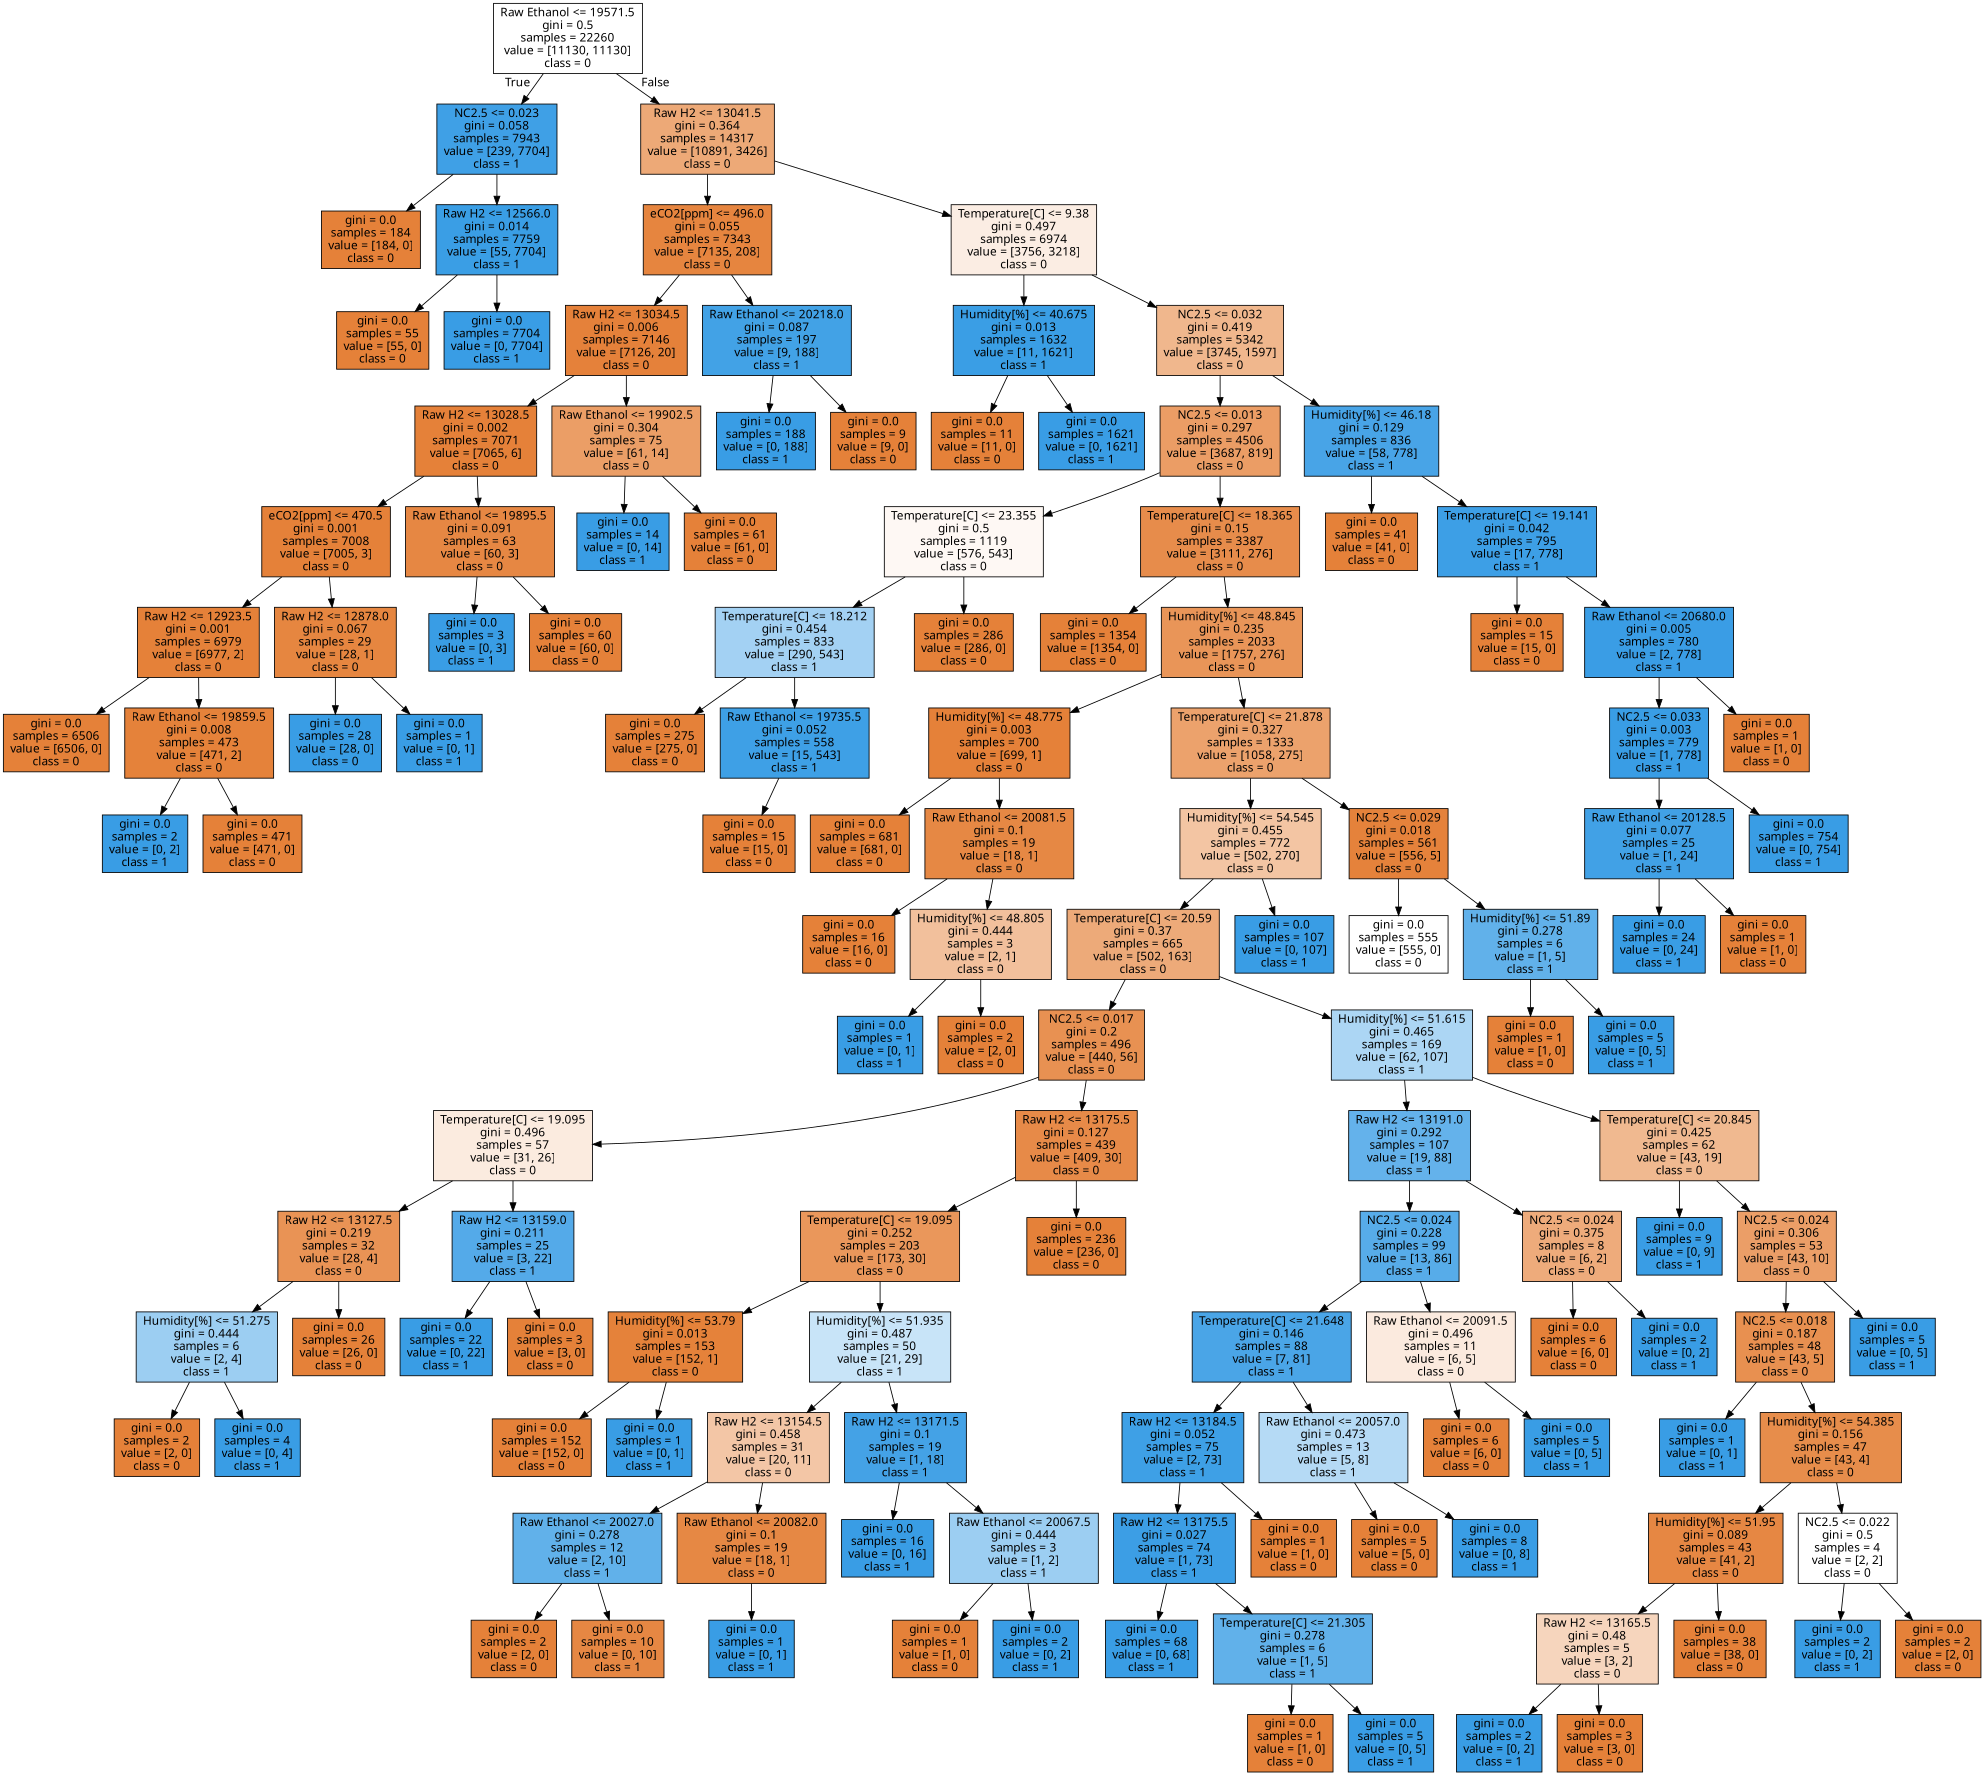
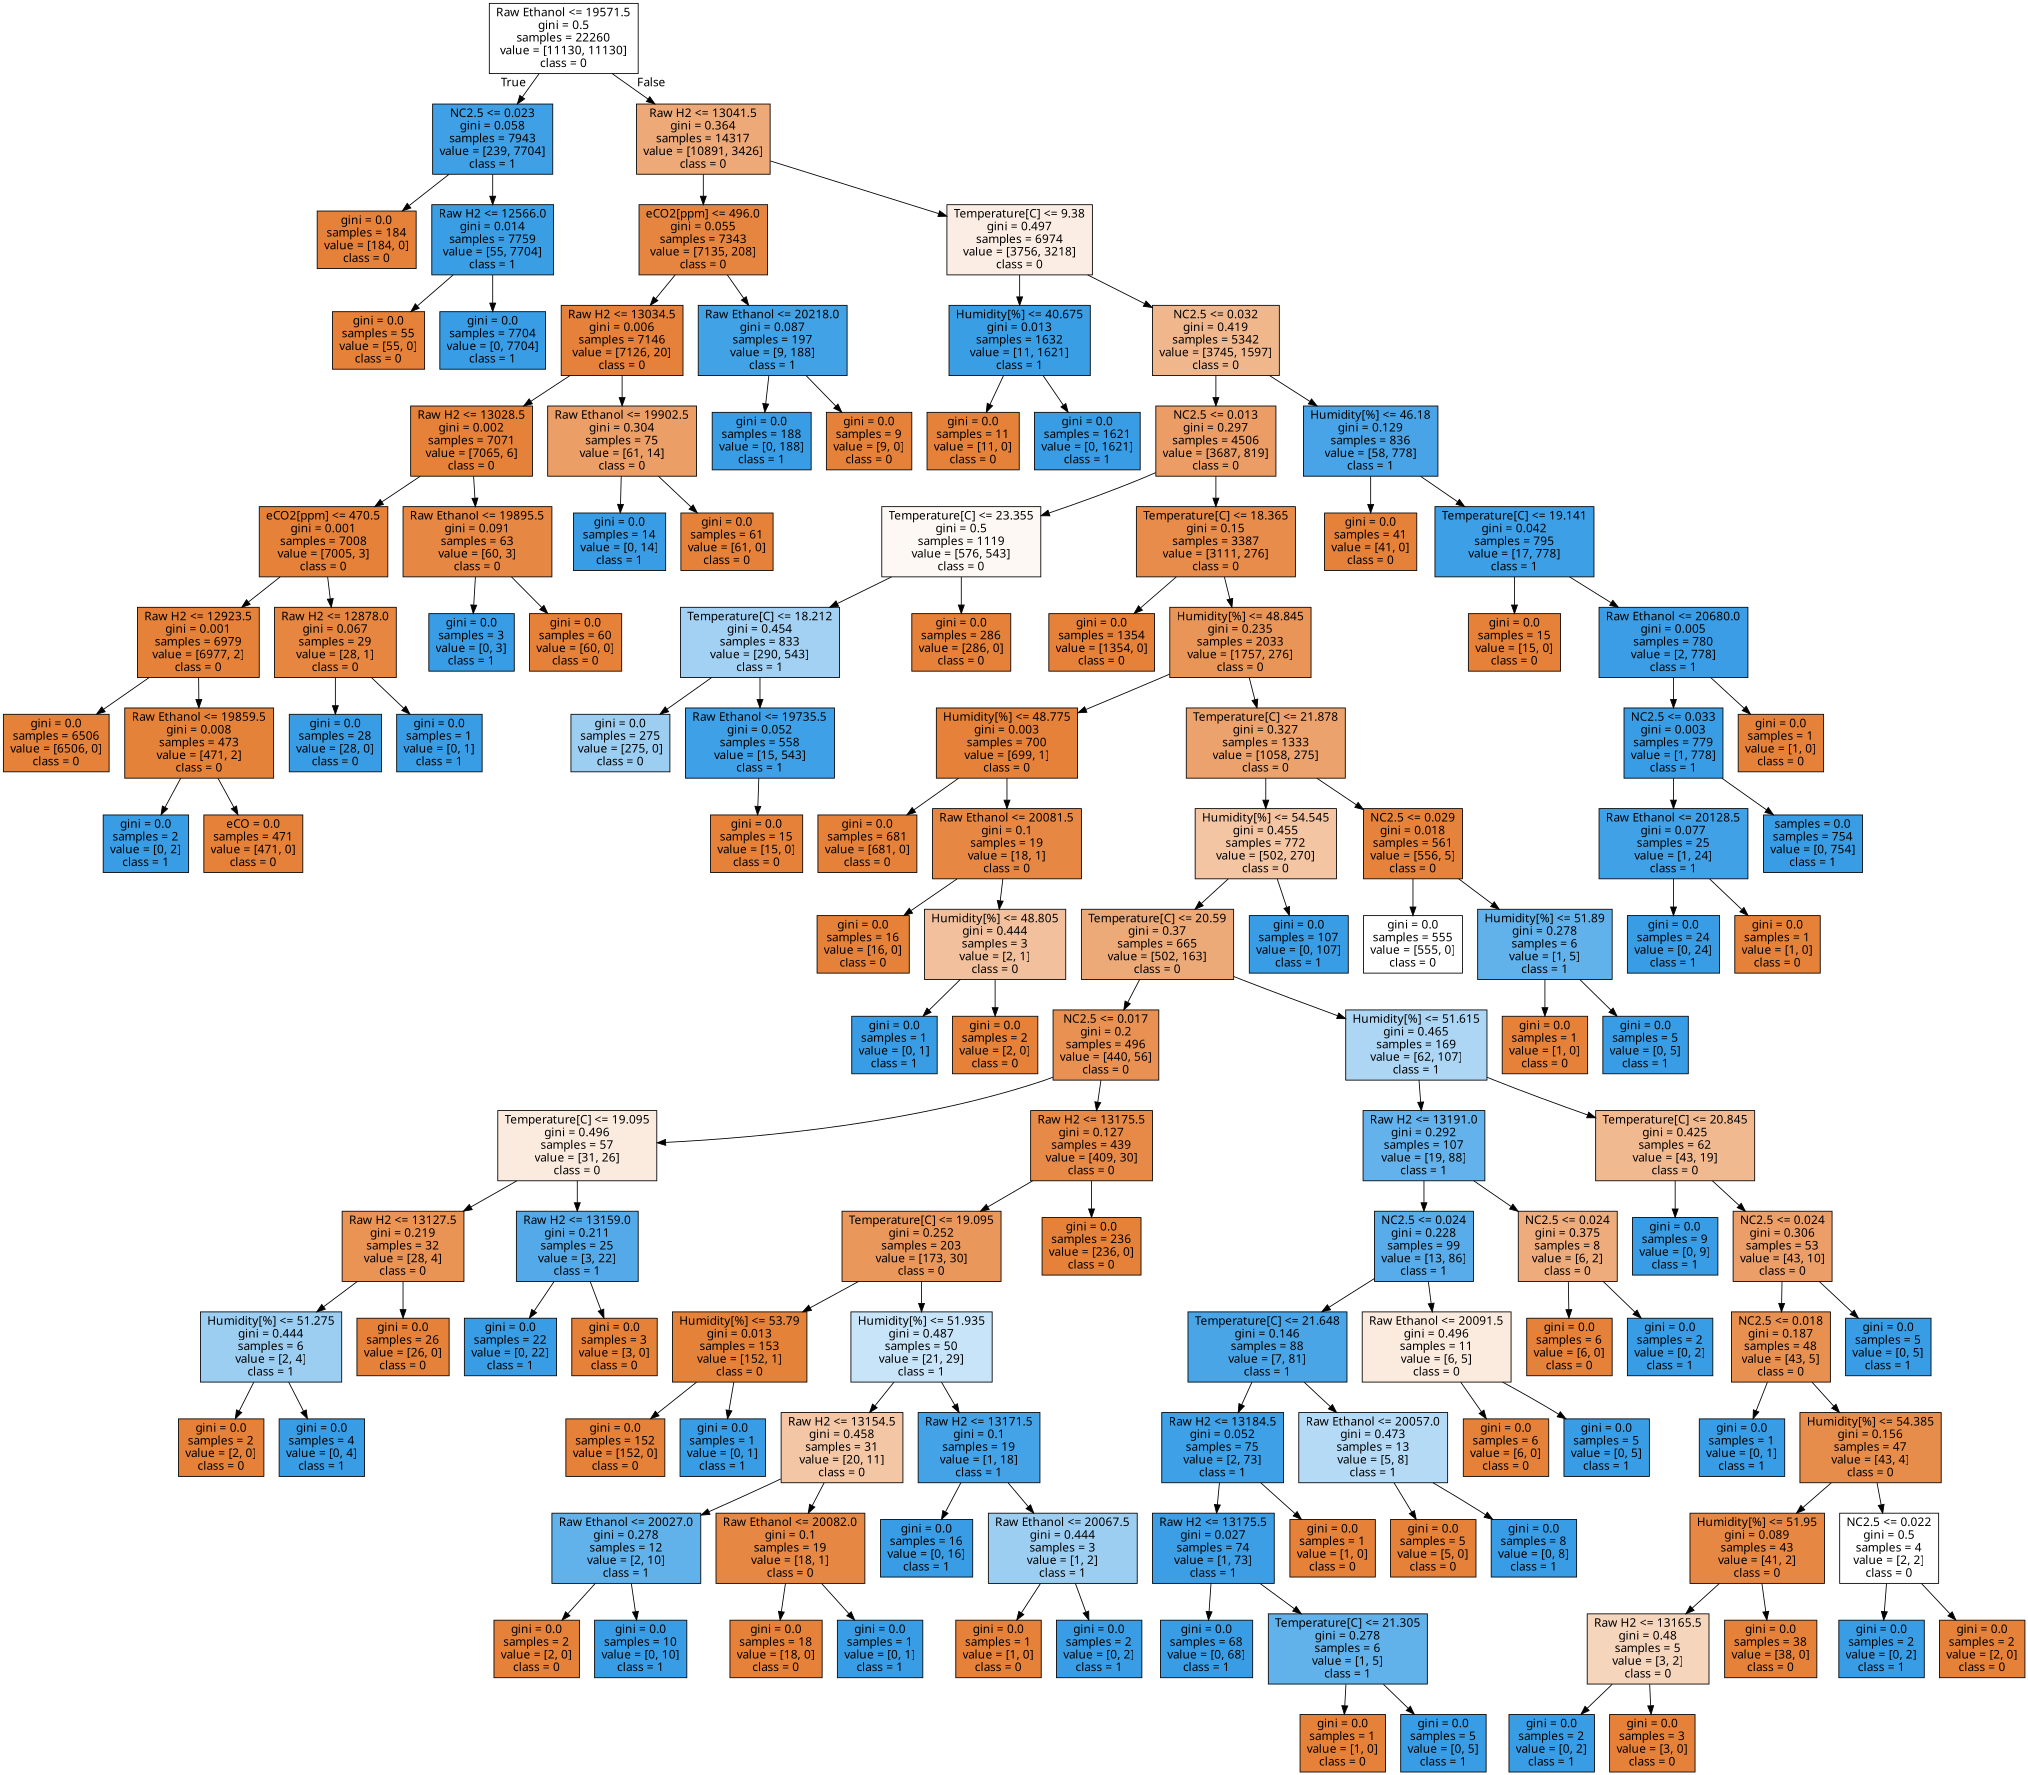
(655, 743) -> (620, 743)
(252, 844) -> (253, 844)
(1799, 844) -> (1813, 844)
(618, 1649) -> (641, 1649)
none -> (776, 1649)
